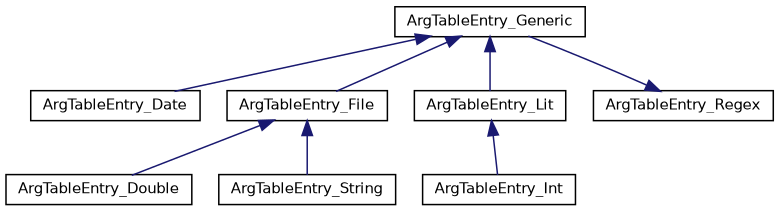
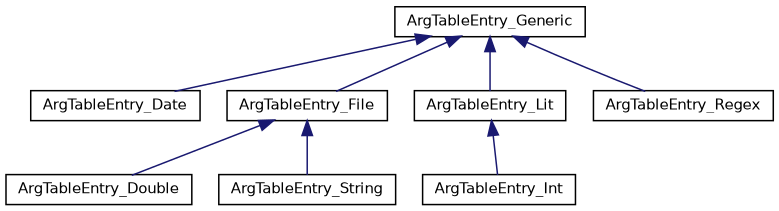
(588, 60) -> (586, 68)
